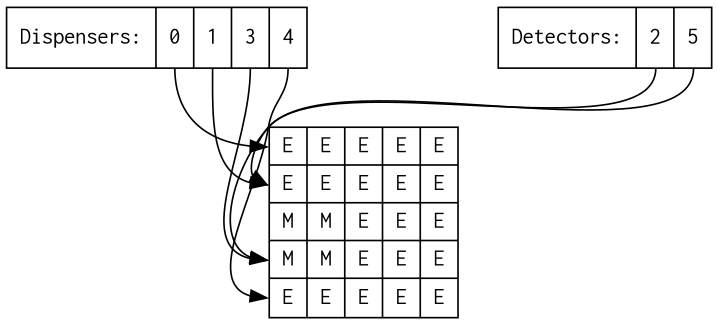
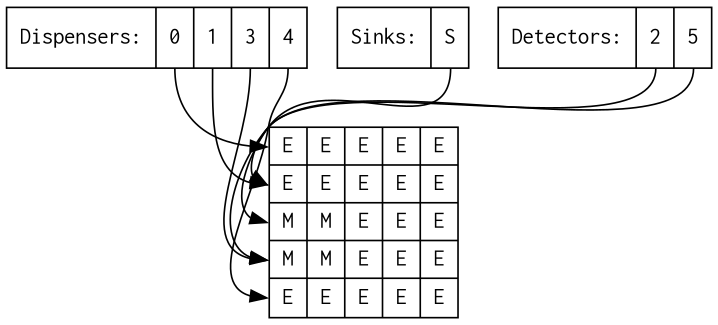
none -> (403, 38)
